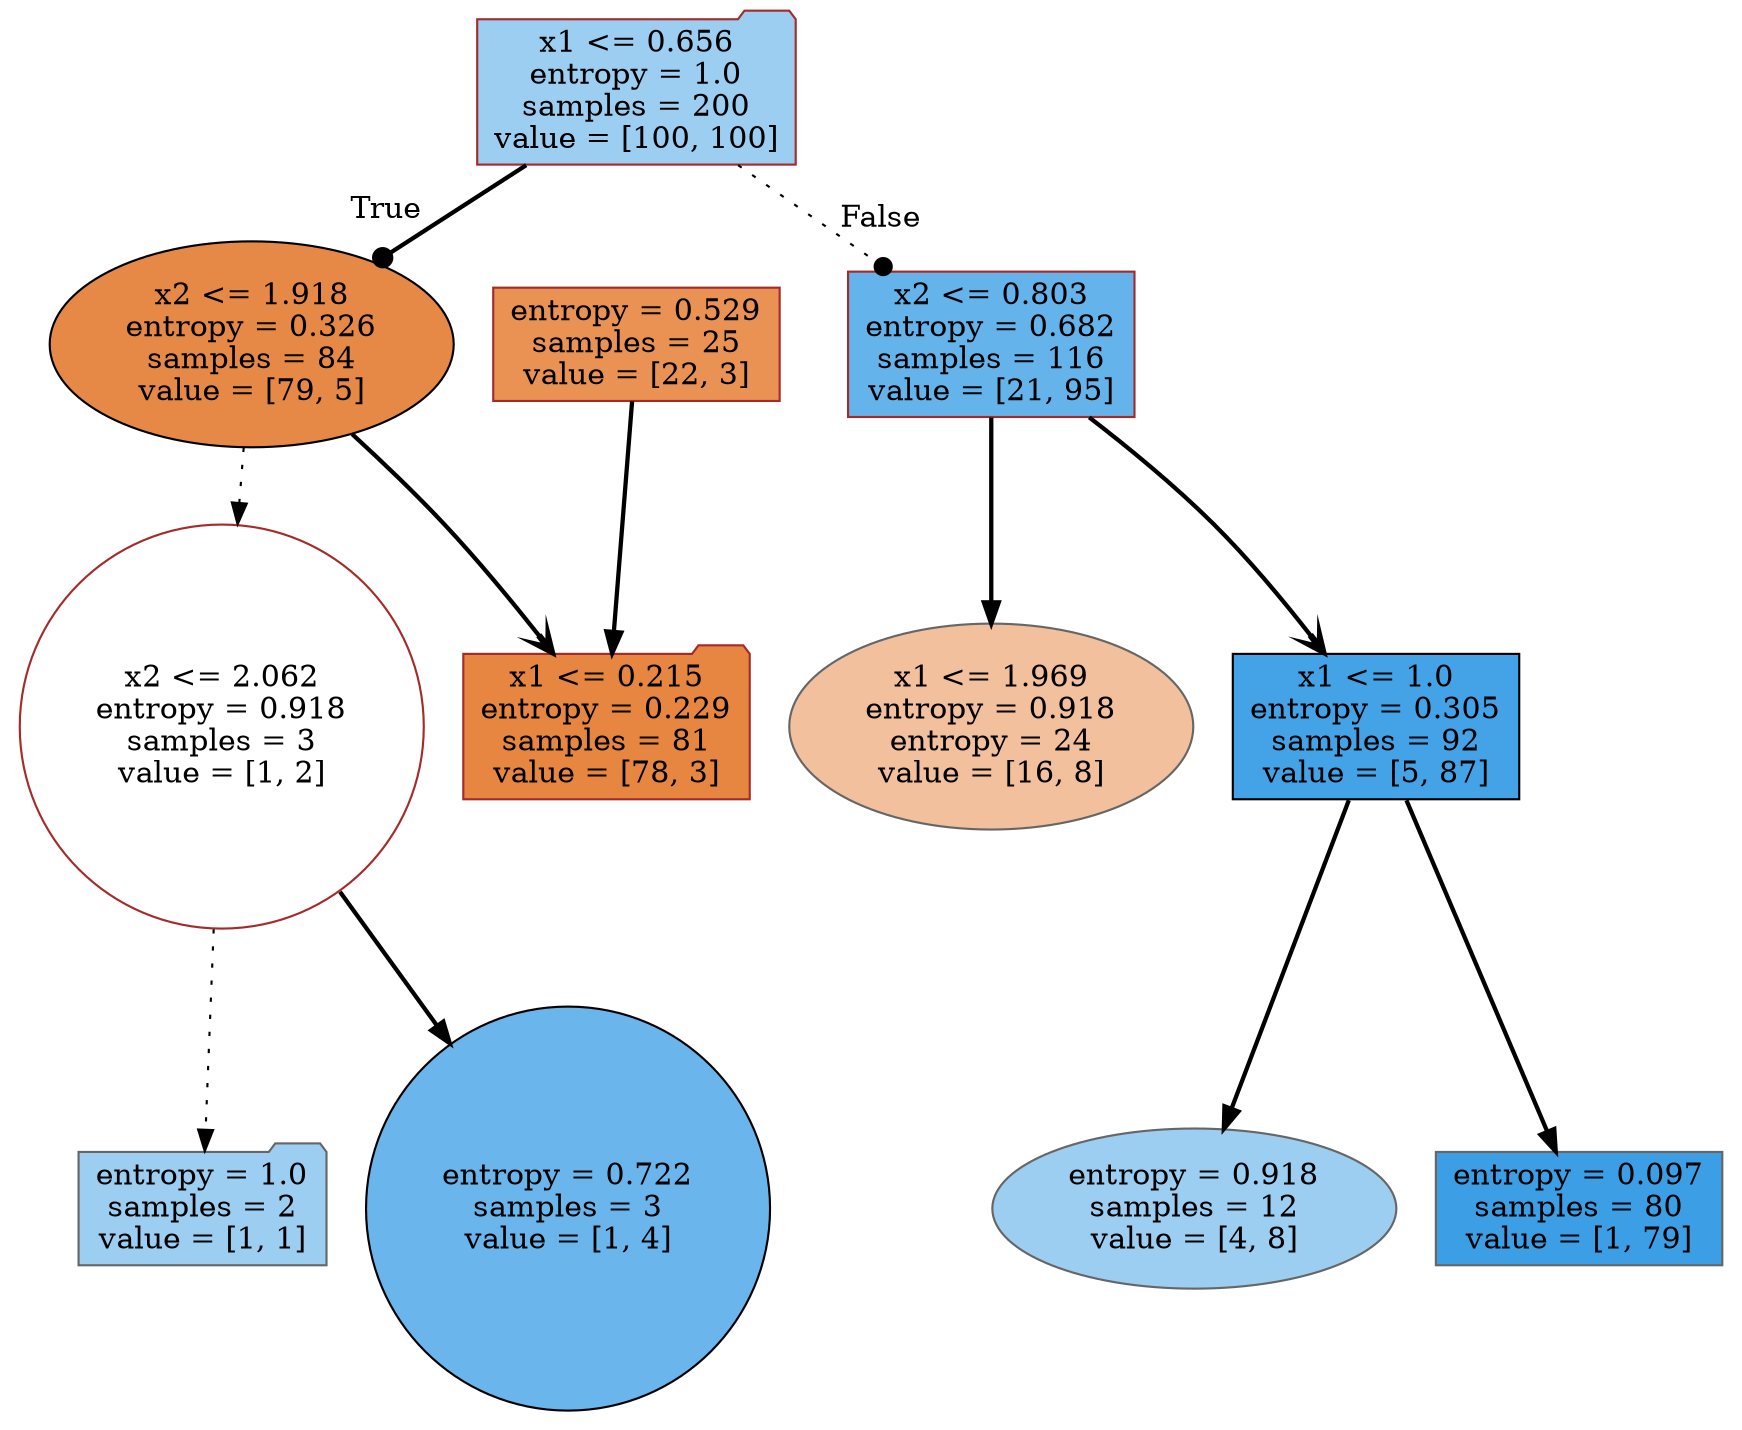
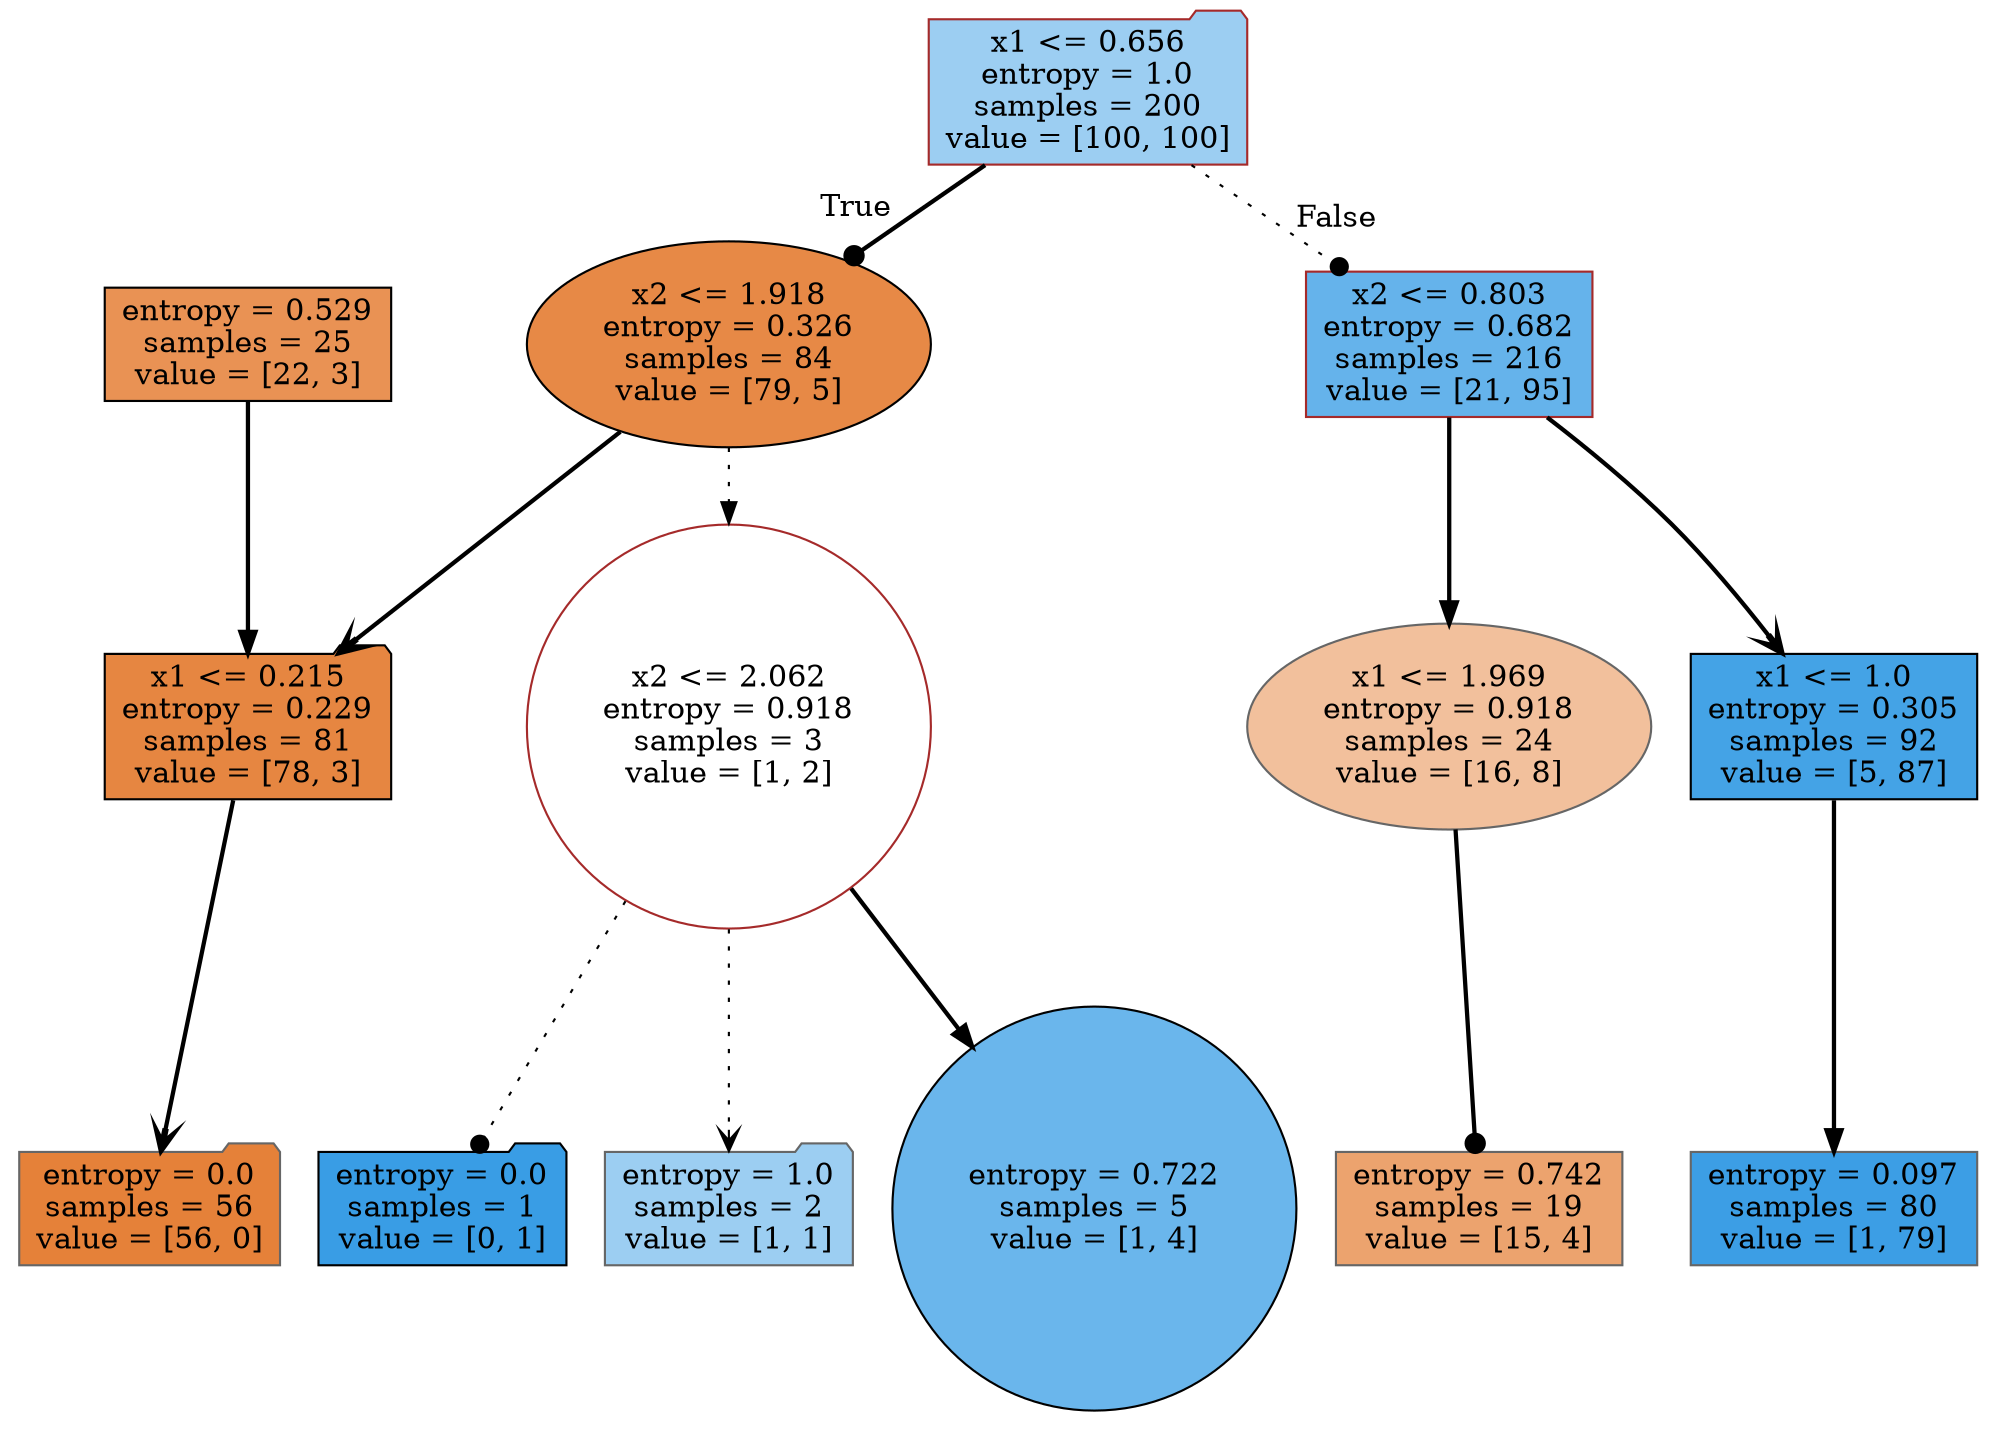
(636, 344) -> (248, 344)
(991, 344) -> (1449, 344)
(607, 727) -> (248, 727)
(991, 727) -> (1449, 727)
(210, 1029) -> (729, 1029)
none -> (150, 1209)
none -> (442, 1209)
(568, 1209) -> (1094, 1209)
(1194, 1209) -> none
none -> (1479, 1209)
